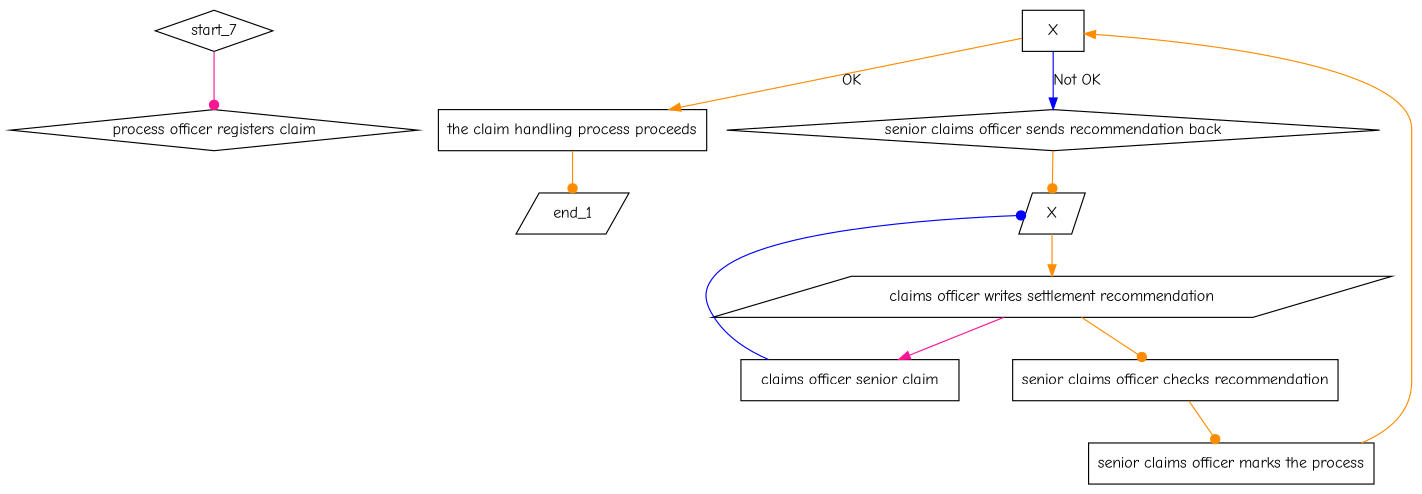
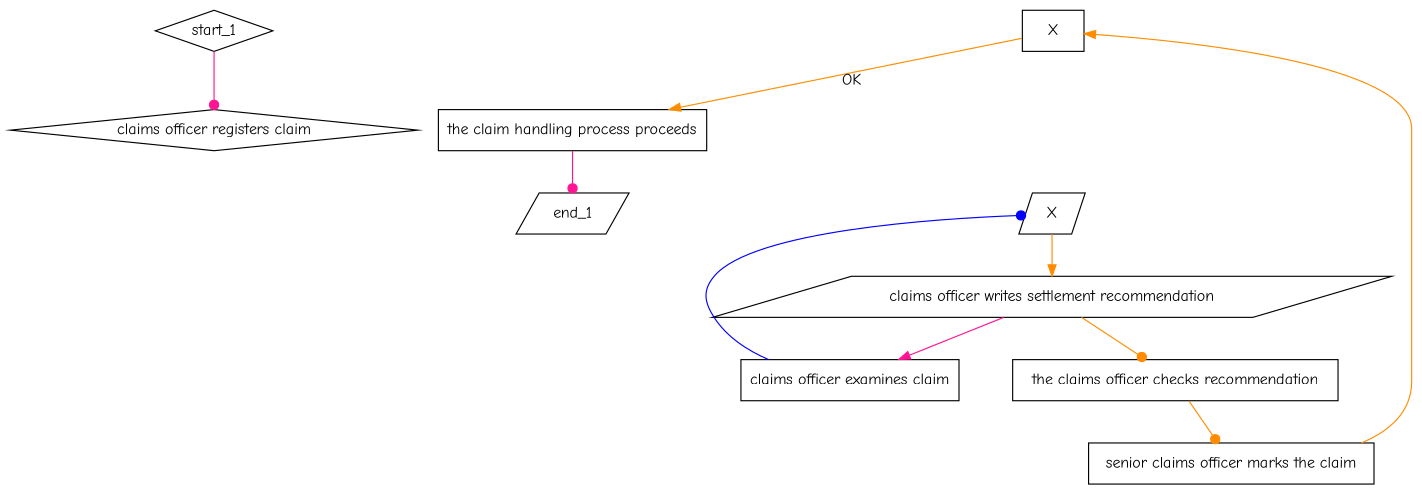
(214, 31) -> (214, 31)
(214, 130) -> (214, 130)
(1053, 130) -> none
(573, 167) -> (573, 167)
(850, 380) -> (850, 380)
(1175, 380) -> (1175, 380)
(1231, 464) -> (1231, 464)
